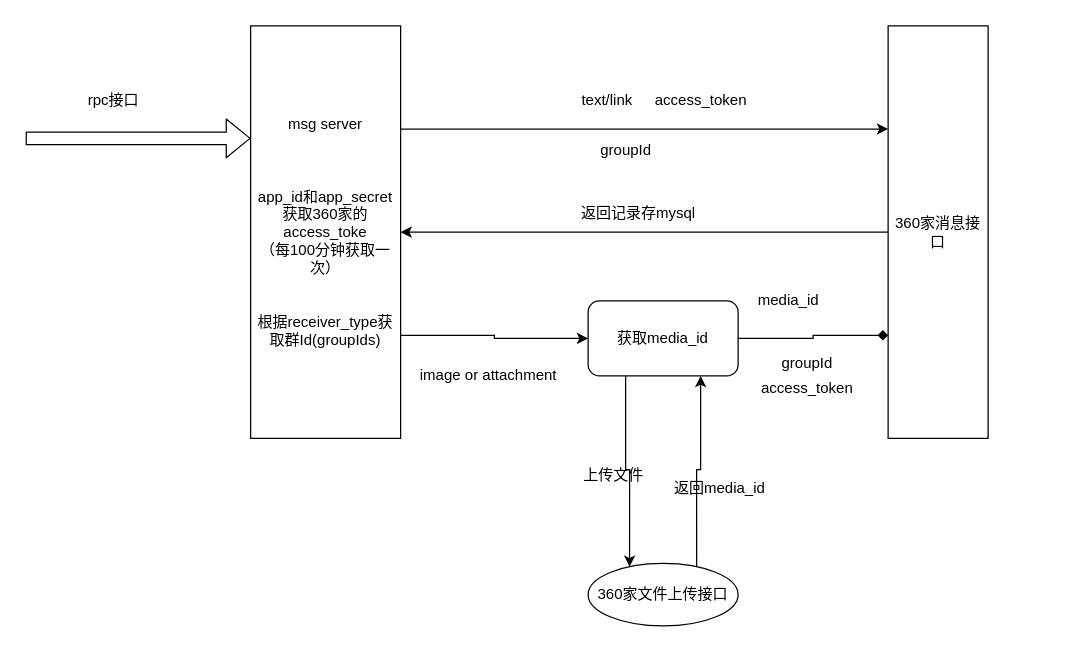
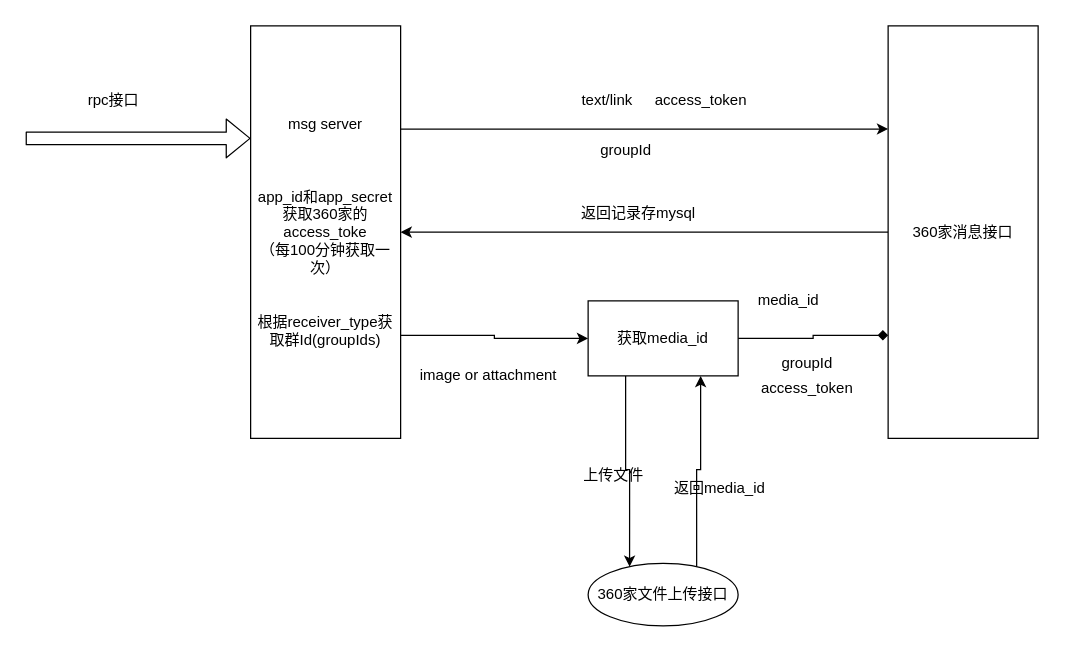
(938, 232) -> (963, 232)
(663, 338) -> (663, 338)
